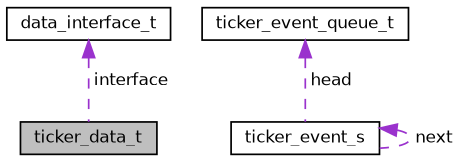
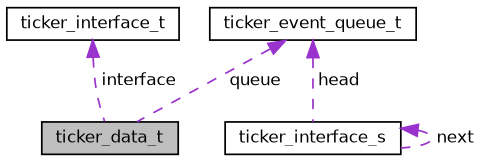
(89, 24) -> (93, 24)
none -> (204, 85)
(305, 138) -> (313, 138)
